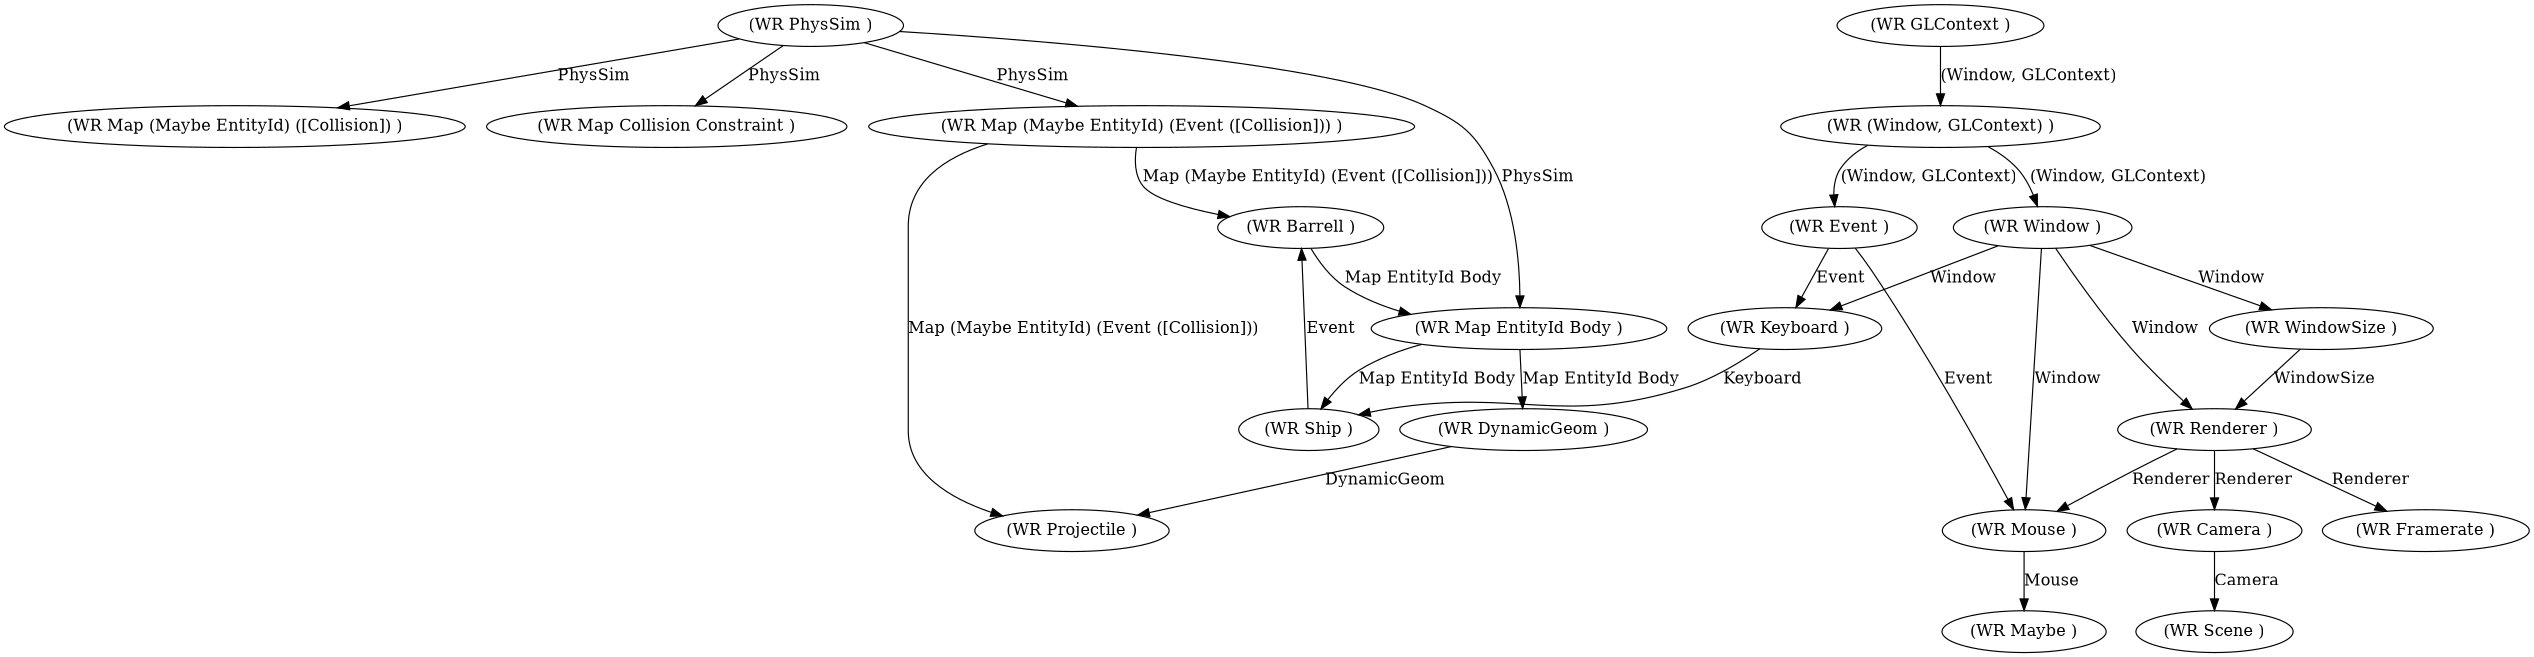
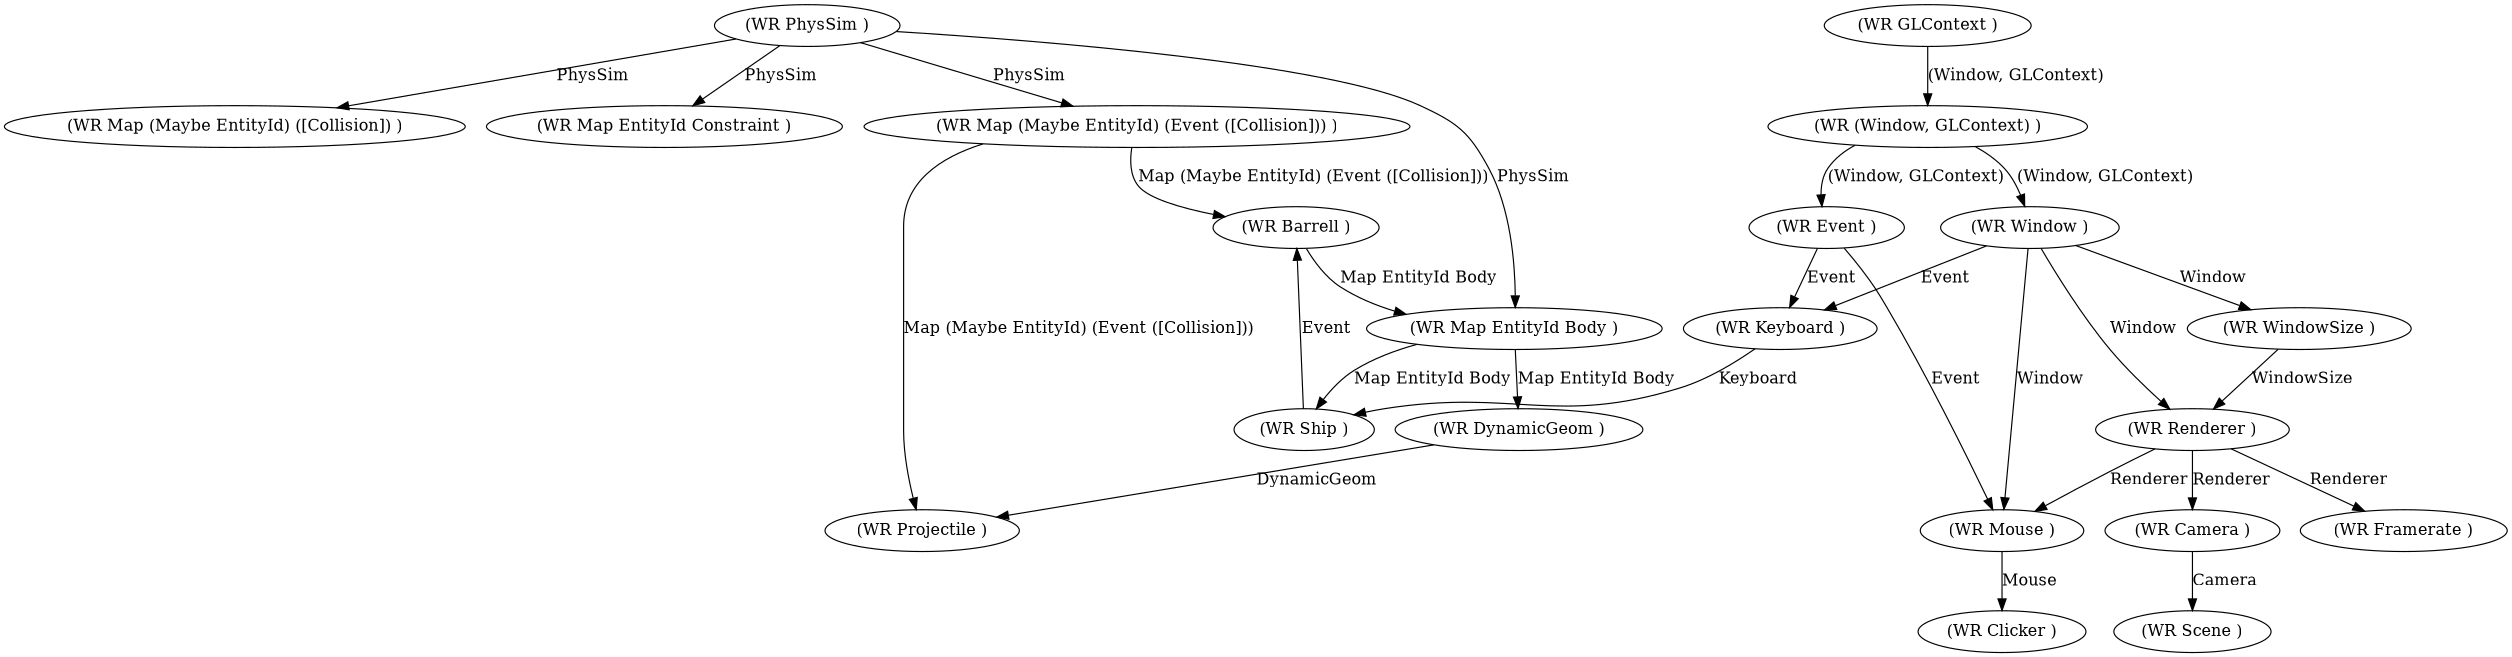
(667, 127) -> (664, 127)
(1964, 278) -> (1946, 278)
(2024, 632) -> (2002, 632)
